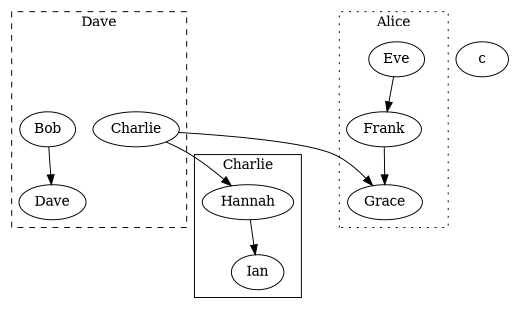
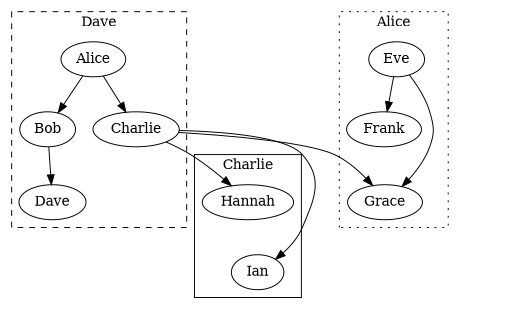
none -> (93, 59)
(482, 59) -> none
(384, 161) -> (433, 128)
(252, 232) -> (308, 162)
